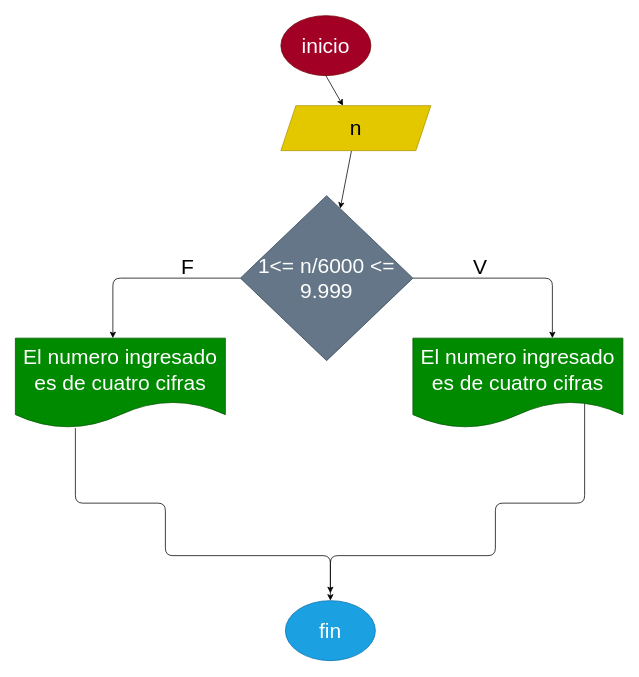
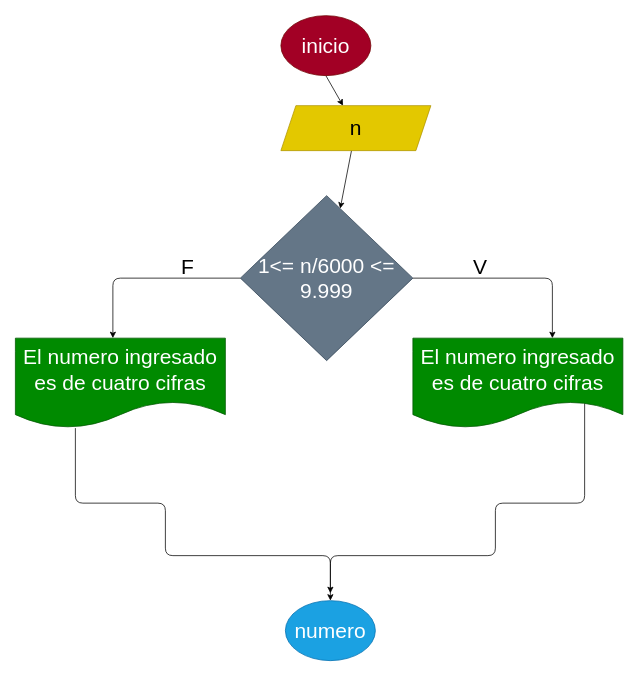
(330, 630) -> (330, 630)
